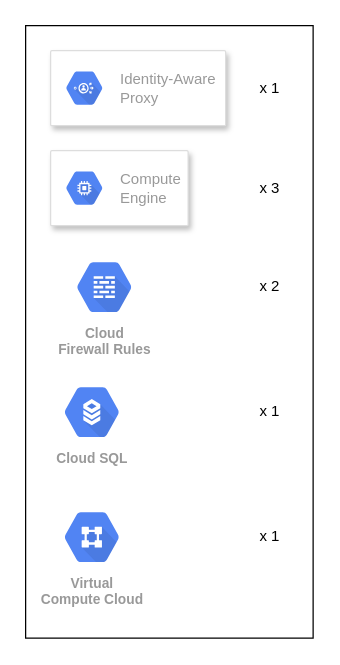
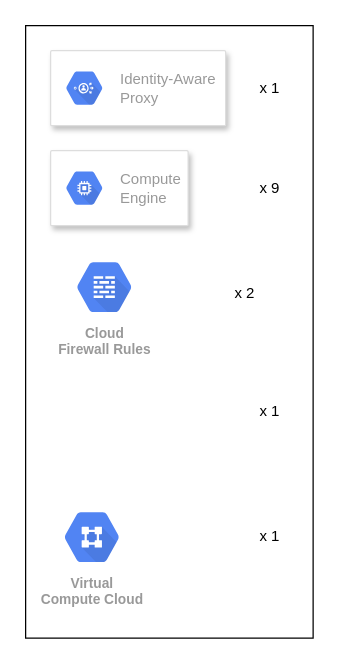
(270, 188) -> (270, 188)
(269, 287) -> (244, 293)
(92, 412) -> none
